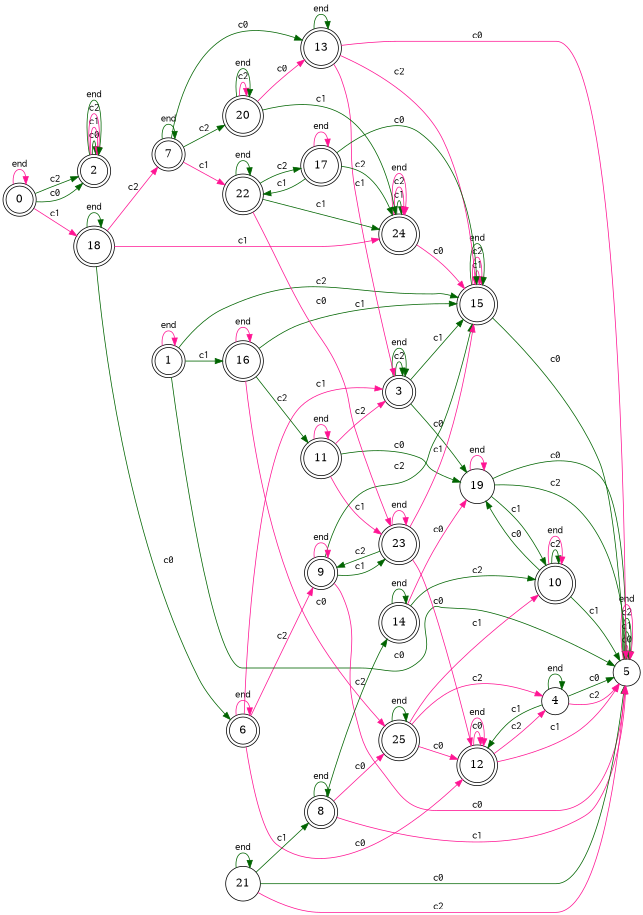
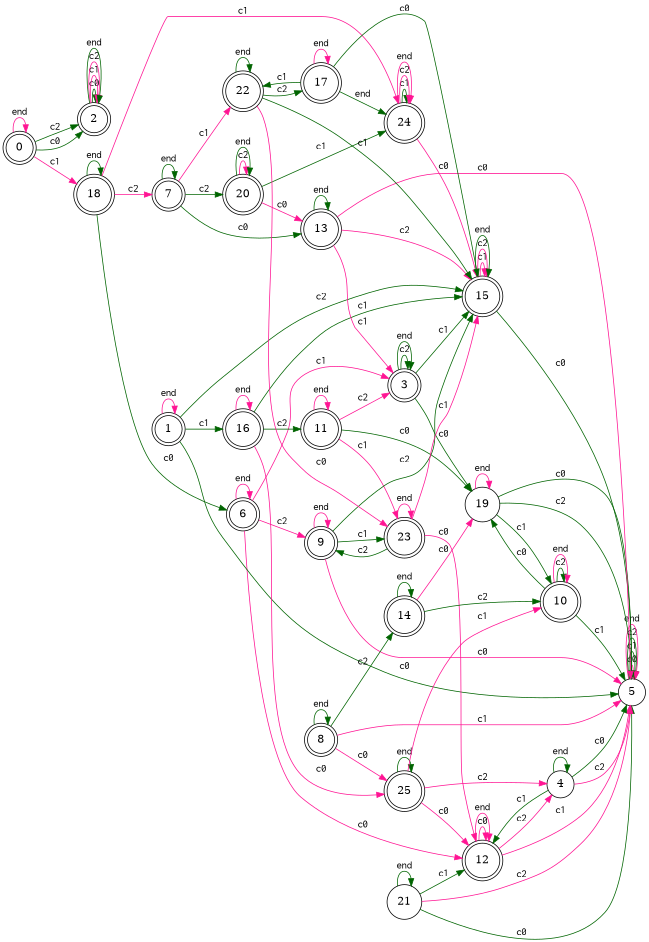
(360, 165) -> (363, 94)
(317, 213) -> (380, 168)
(278, 851) -> (439, 884)
